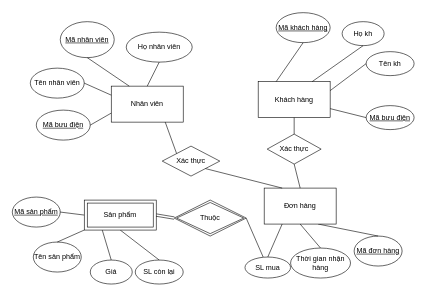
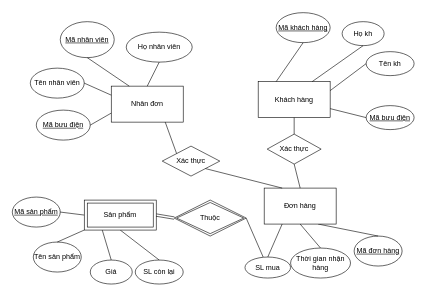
(147, 104) -> (147, 104)
